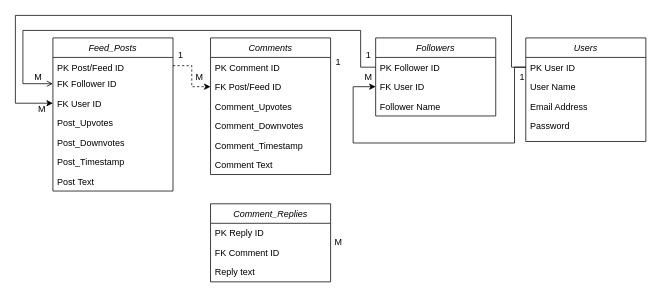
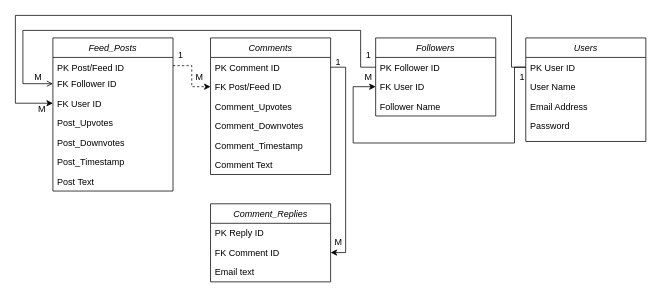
none -> (345, 158)
(237, 272) -> (236, 272)
